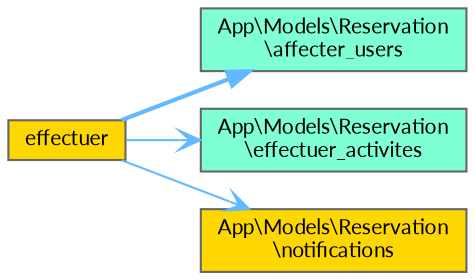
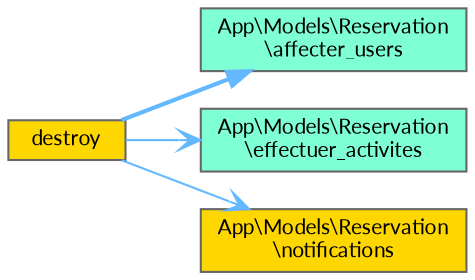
(67, 140) -> (67, 140)
